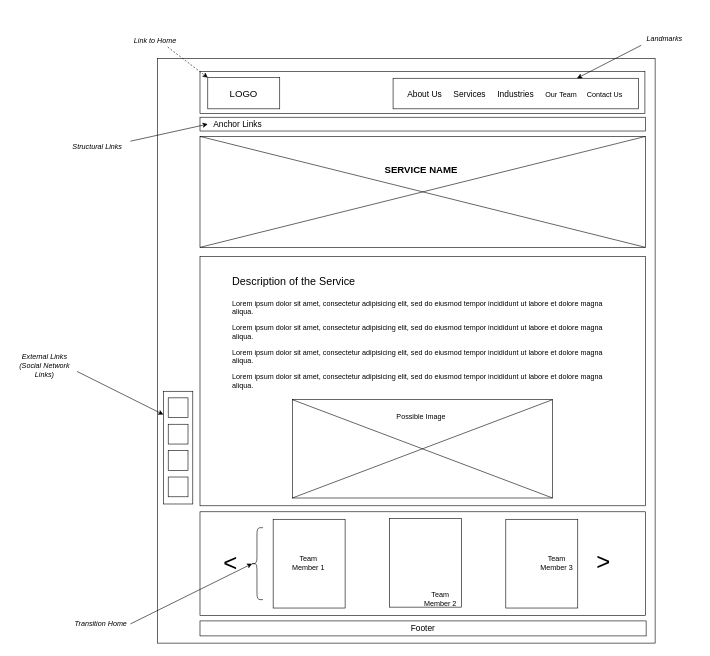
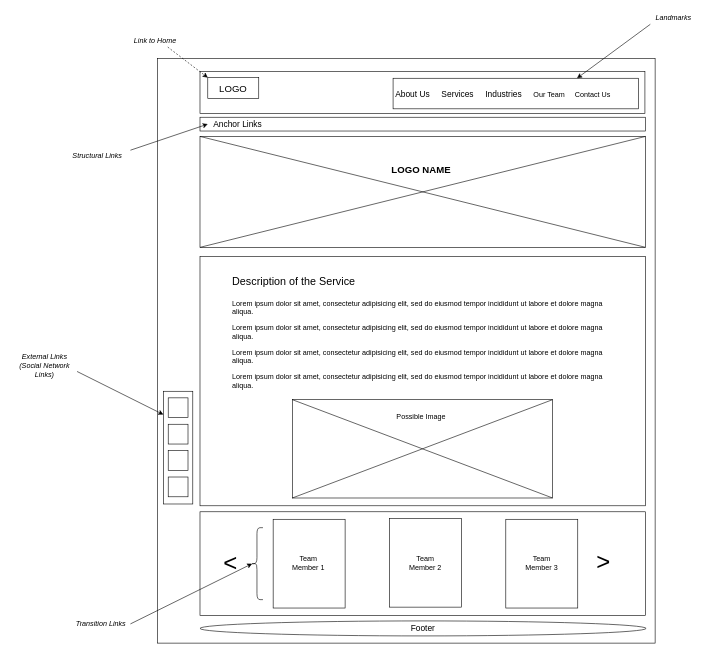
(665, 39) -> (674, 18)
(244, 93) -> (233, 88)
(518, 94) -> (506, 94)
(98, 147) -> (98, 156)
(422, 170) -> (422, 170)
(557, 563) -> (542, 563)
(441, 599) -> (426, 563)
(101, 624) -> (101, 624)
(423, 629) -> (423, 629)
